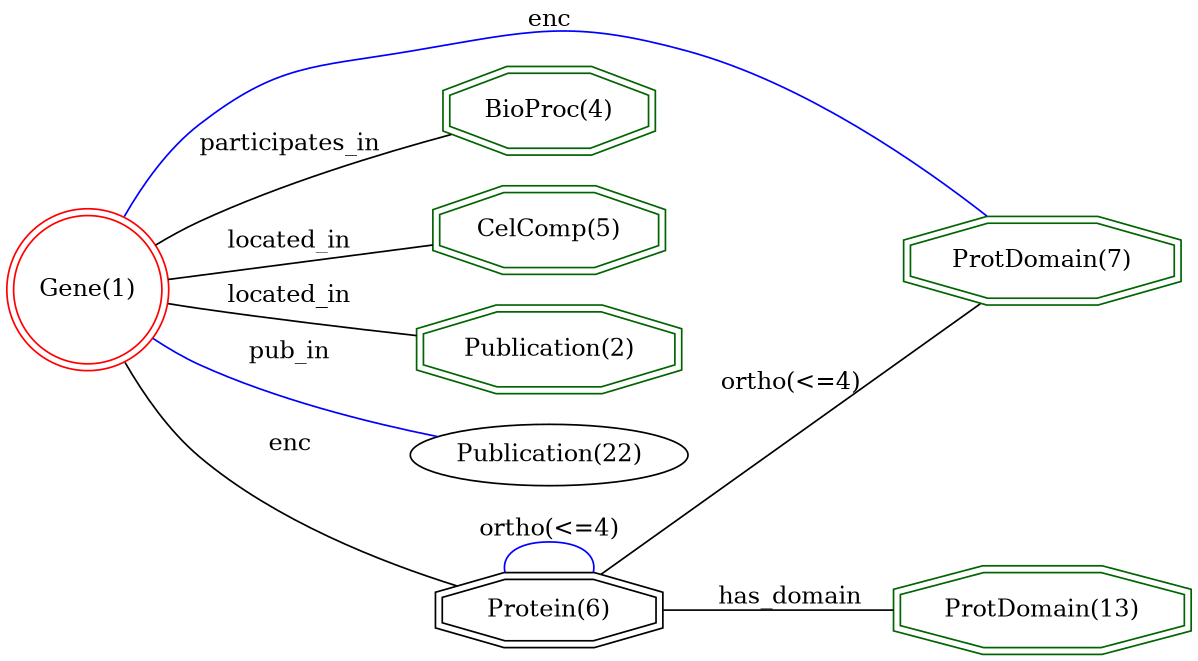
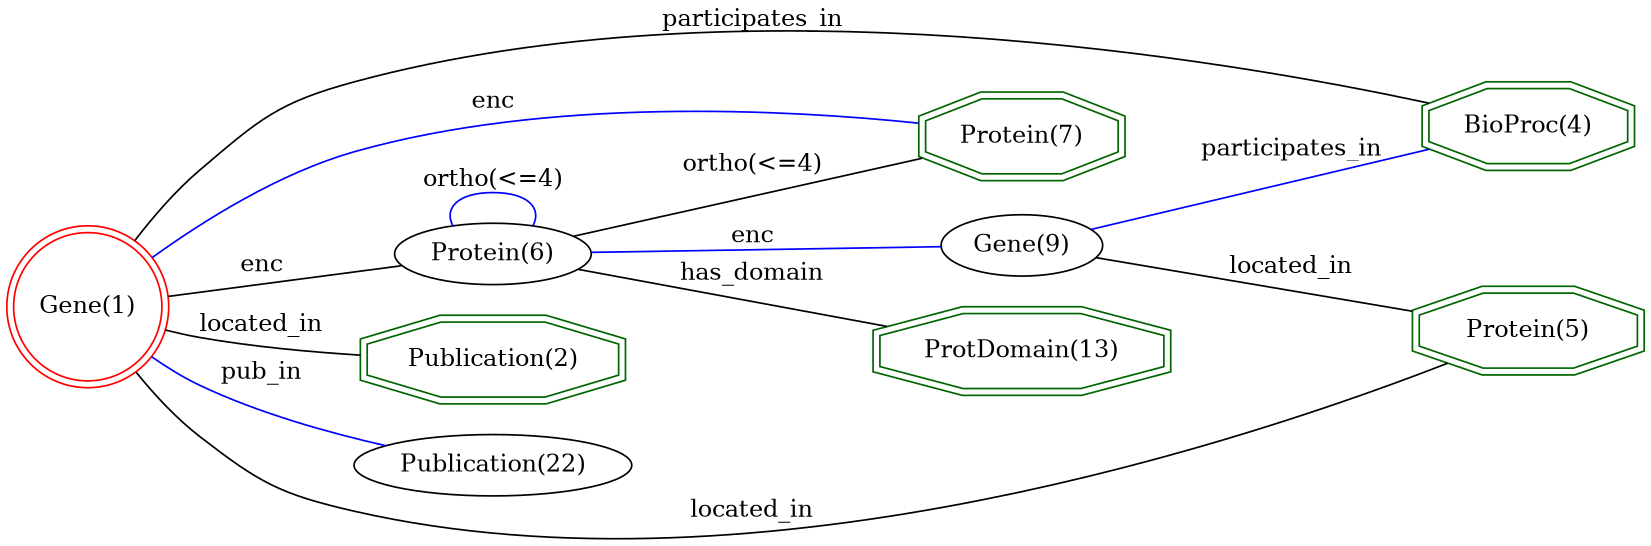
(549, 230) -> (1528, 331)
none -> (1022, 245)
(1042, 261) -> (1022, 136)
(549, 610) -> (493, 254)
